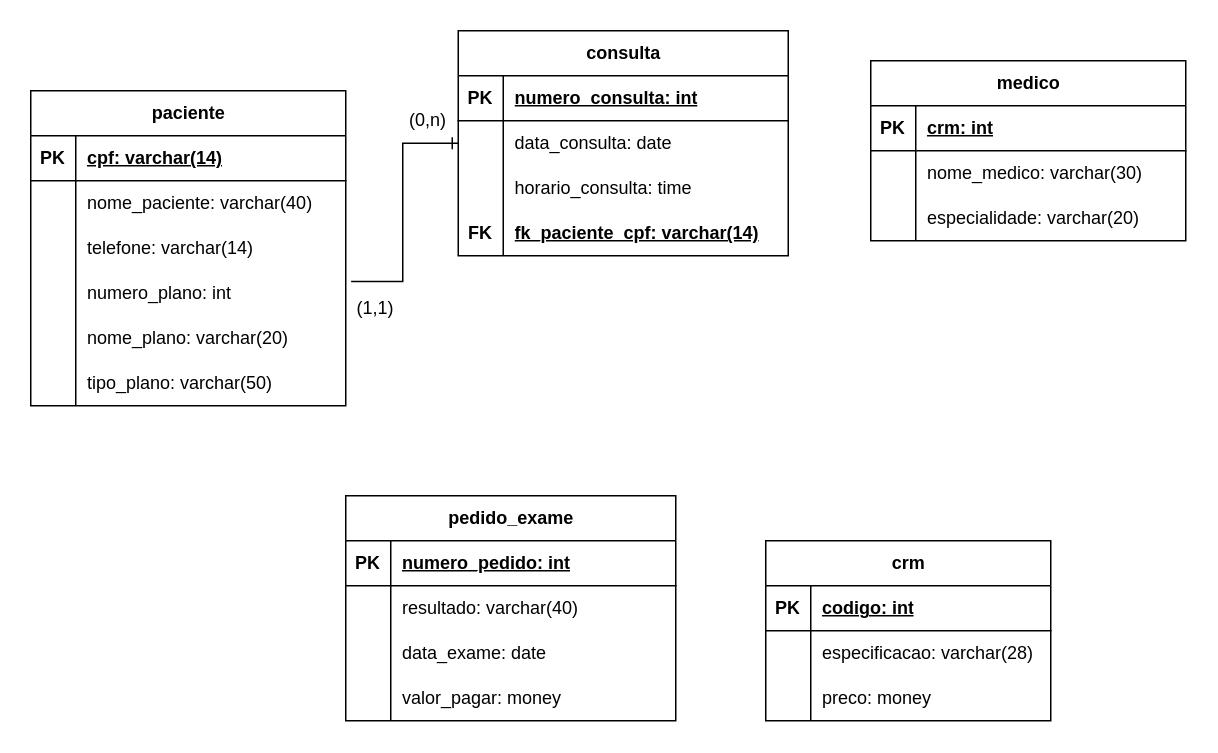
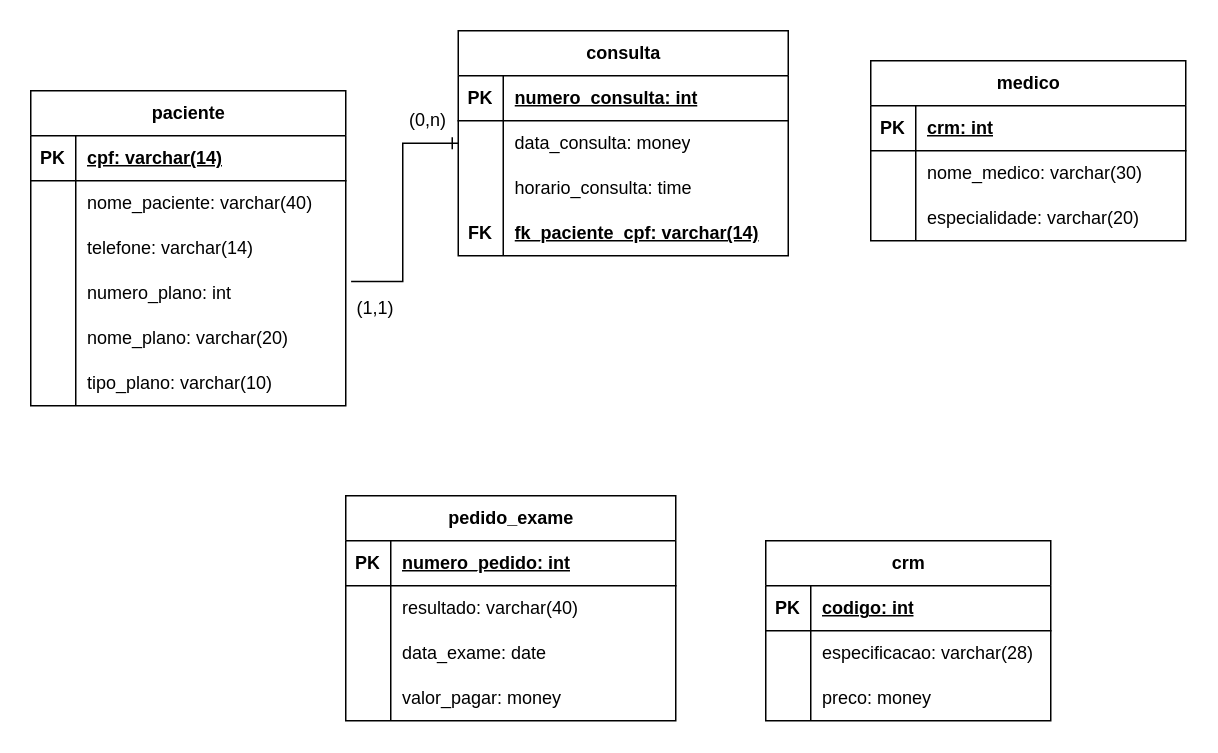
(604, 143) -> (609, 143)
(194, 383) -> (194, 383)
